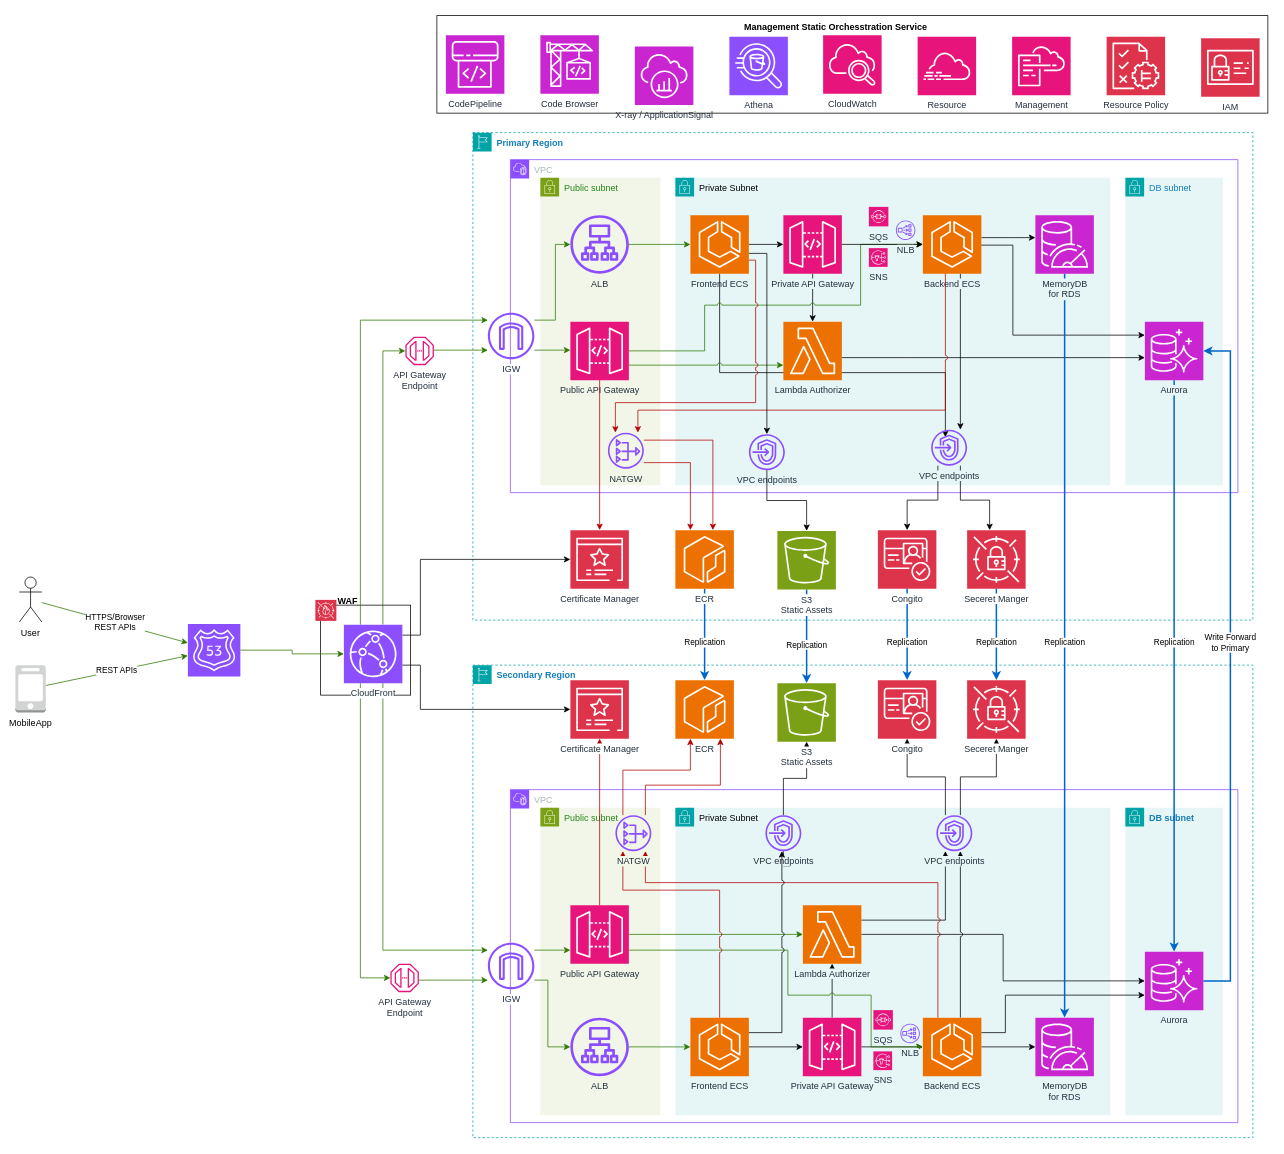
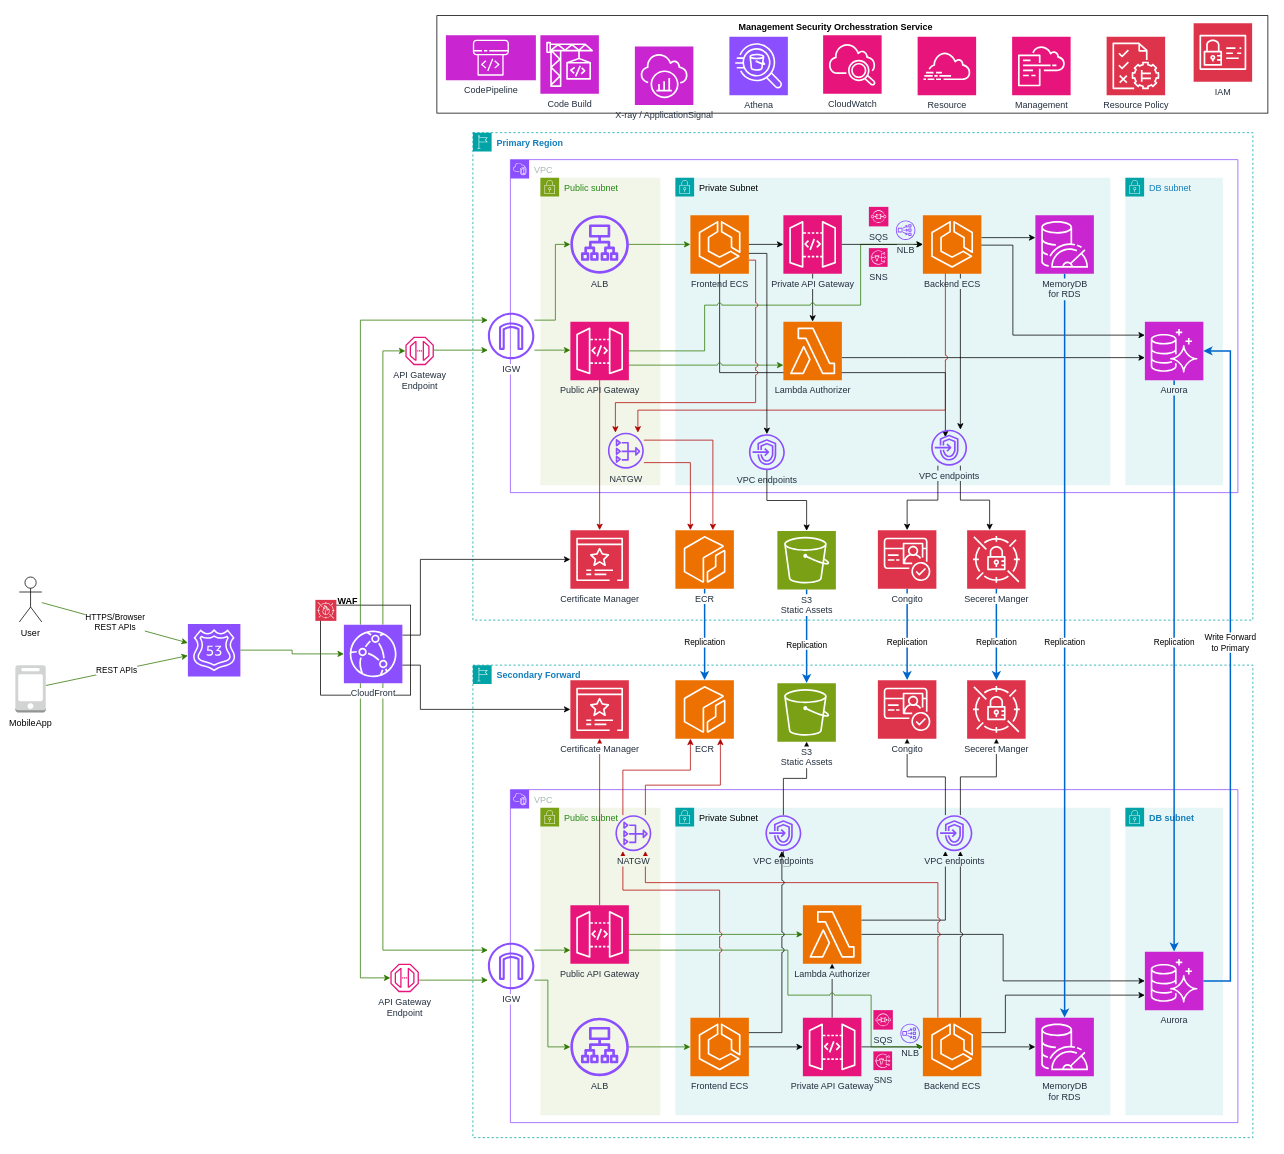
(836, 27) -> (836, 27)
(475, 64) -> (491, 57)
(1230, 67) -> (1223, 52)
(570, 104) -> (570, 104)
(535, 676) -> (539, 676)
